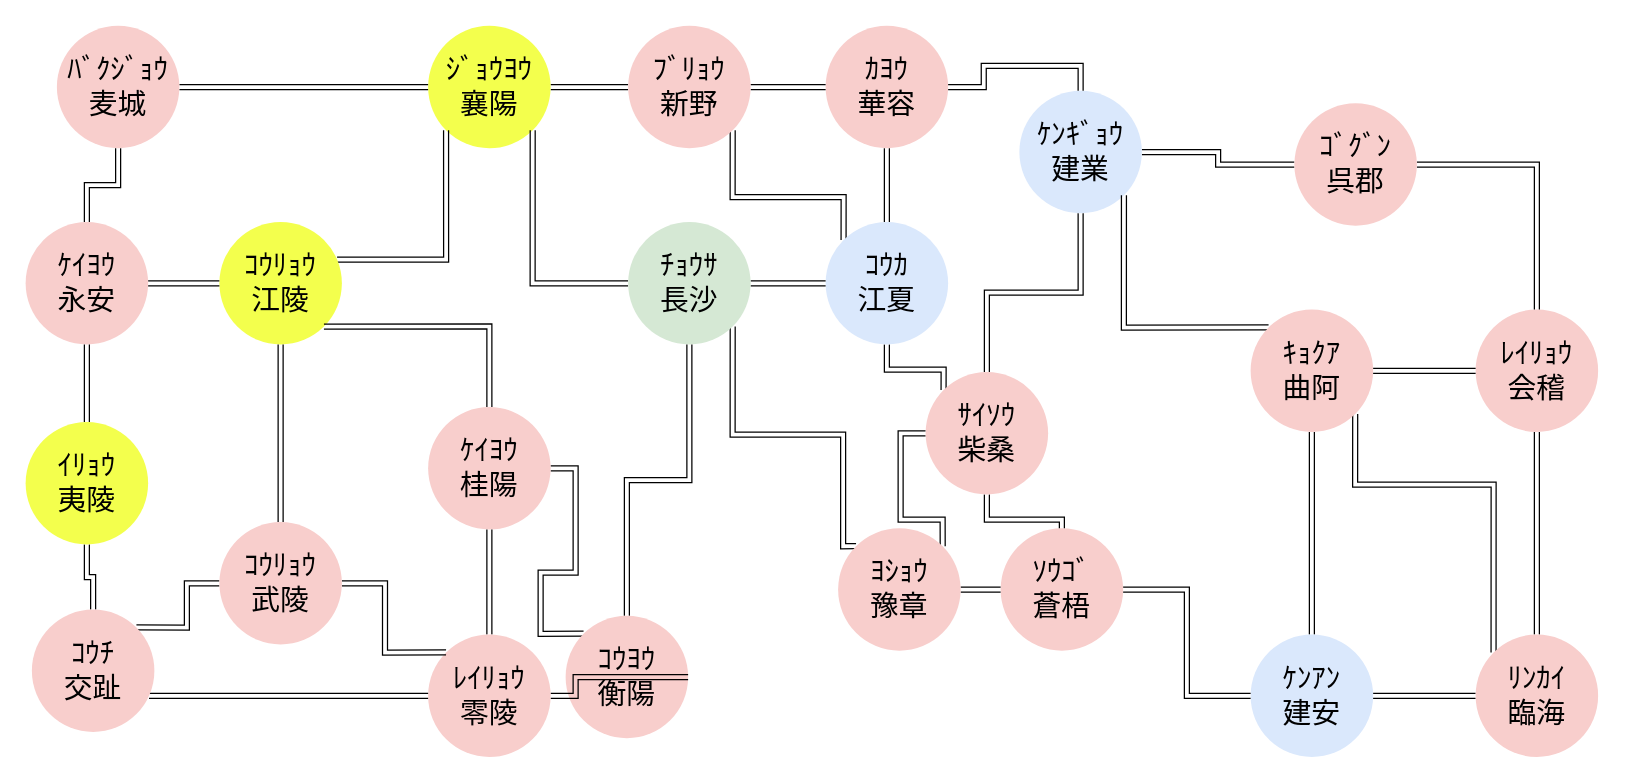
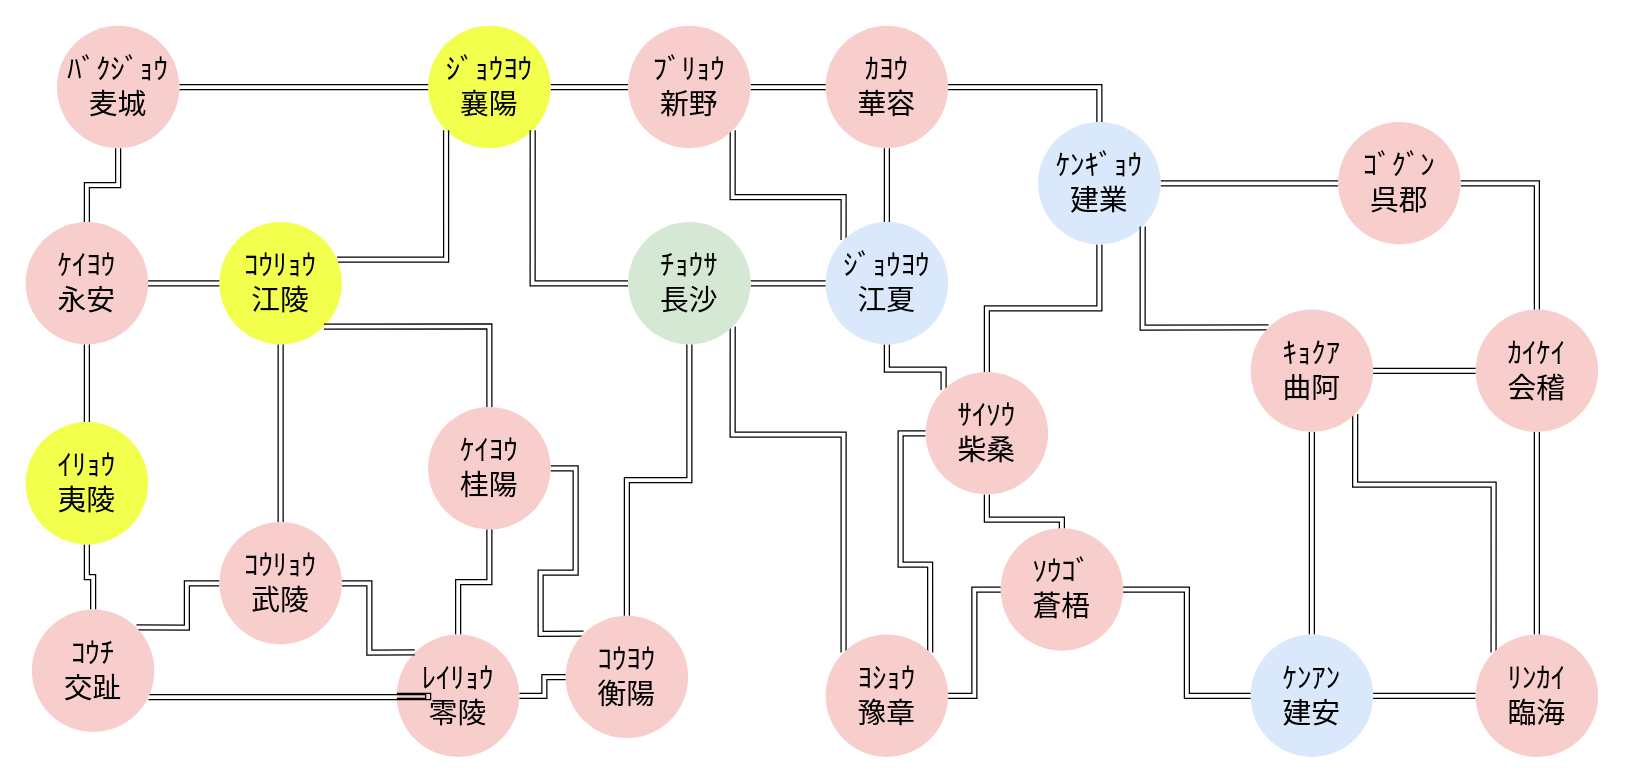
(1081, 152) -> (1099, 183)
(1356, 164) -> (1399, 183)
(887, 283) -> (887, 283)
(1537, 371) -> (1537, 371)
(899, 589) -> (887, 696)
(489, 696) -> (458, 696)
